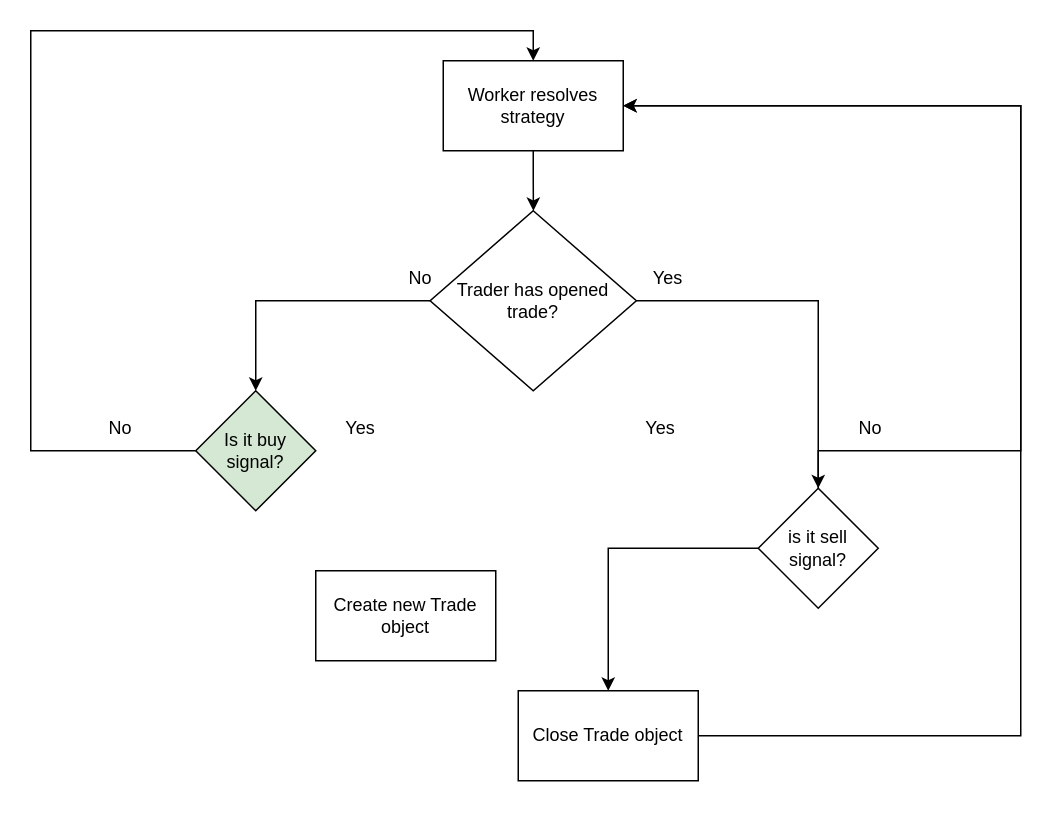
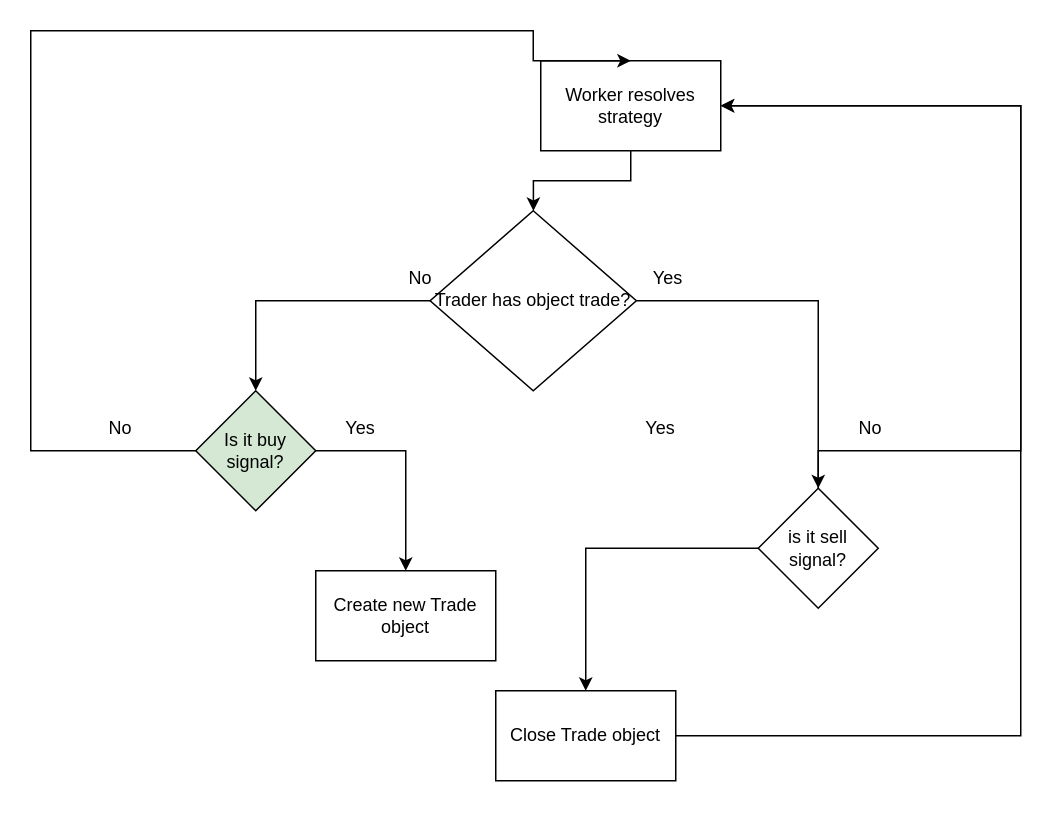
(533, 106) -> (631, 106)
(533, 301) -> (533, 301)
none -> (406, 461)
(608, 736) -> (586, 736)
